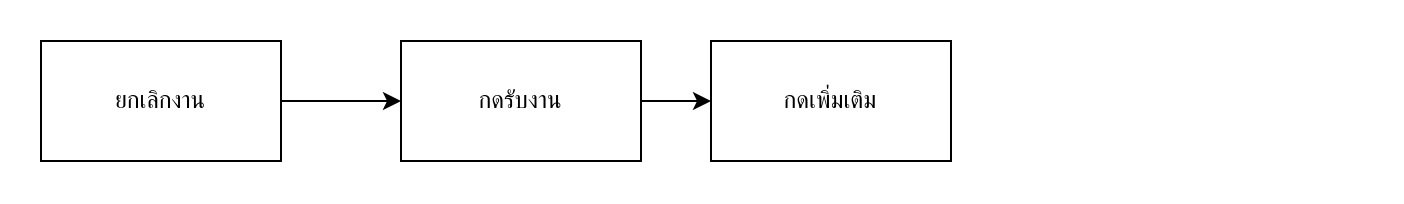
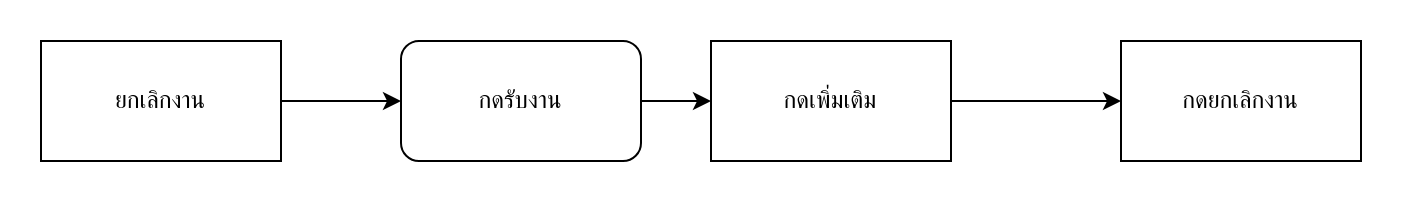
(521, 101) -> (521, 101)
none -> (1029, 101)
none -> (1241, 101)
